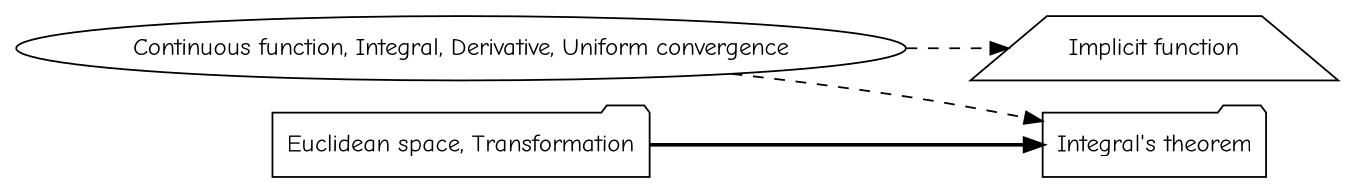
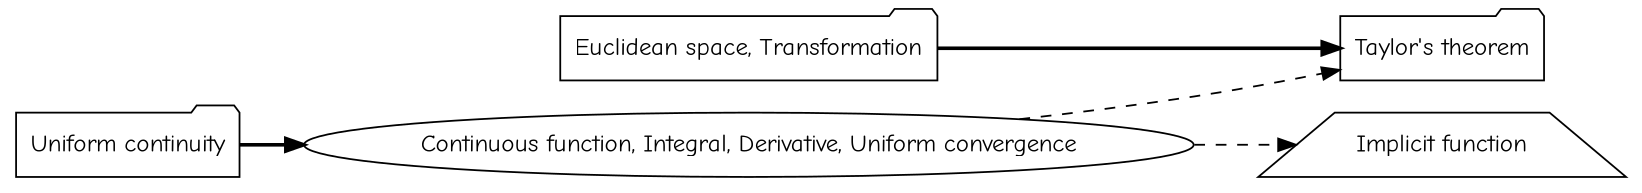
none -> (128, 145)
(1154, 145) -> (1442, 48)
